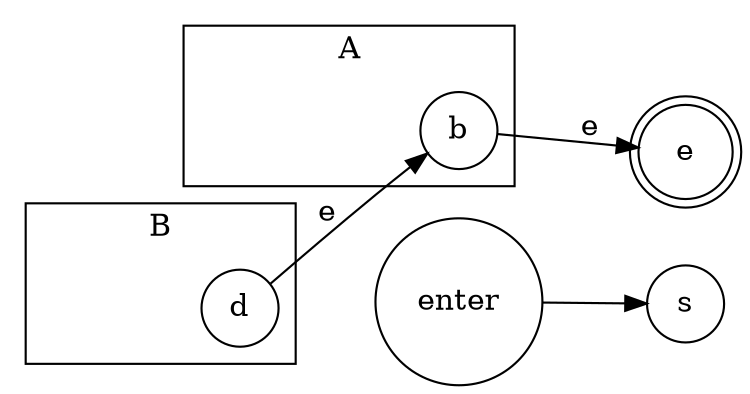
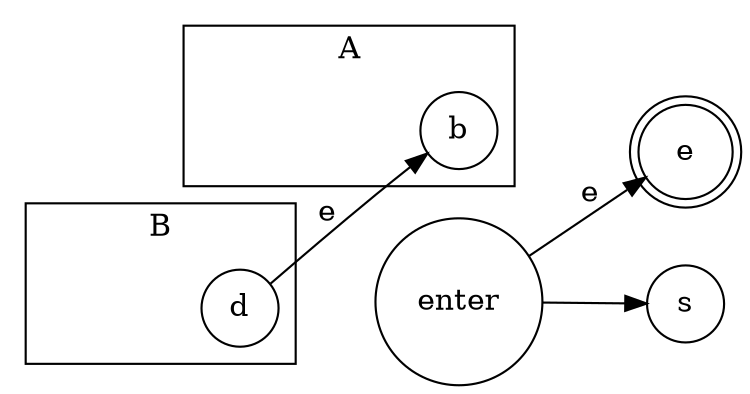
(557, 140) -> (578, 223)
